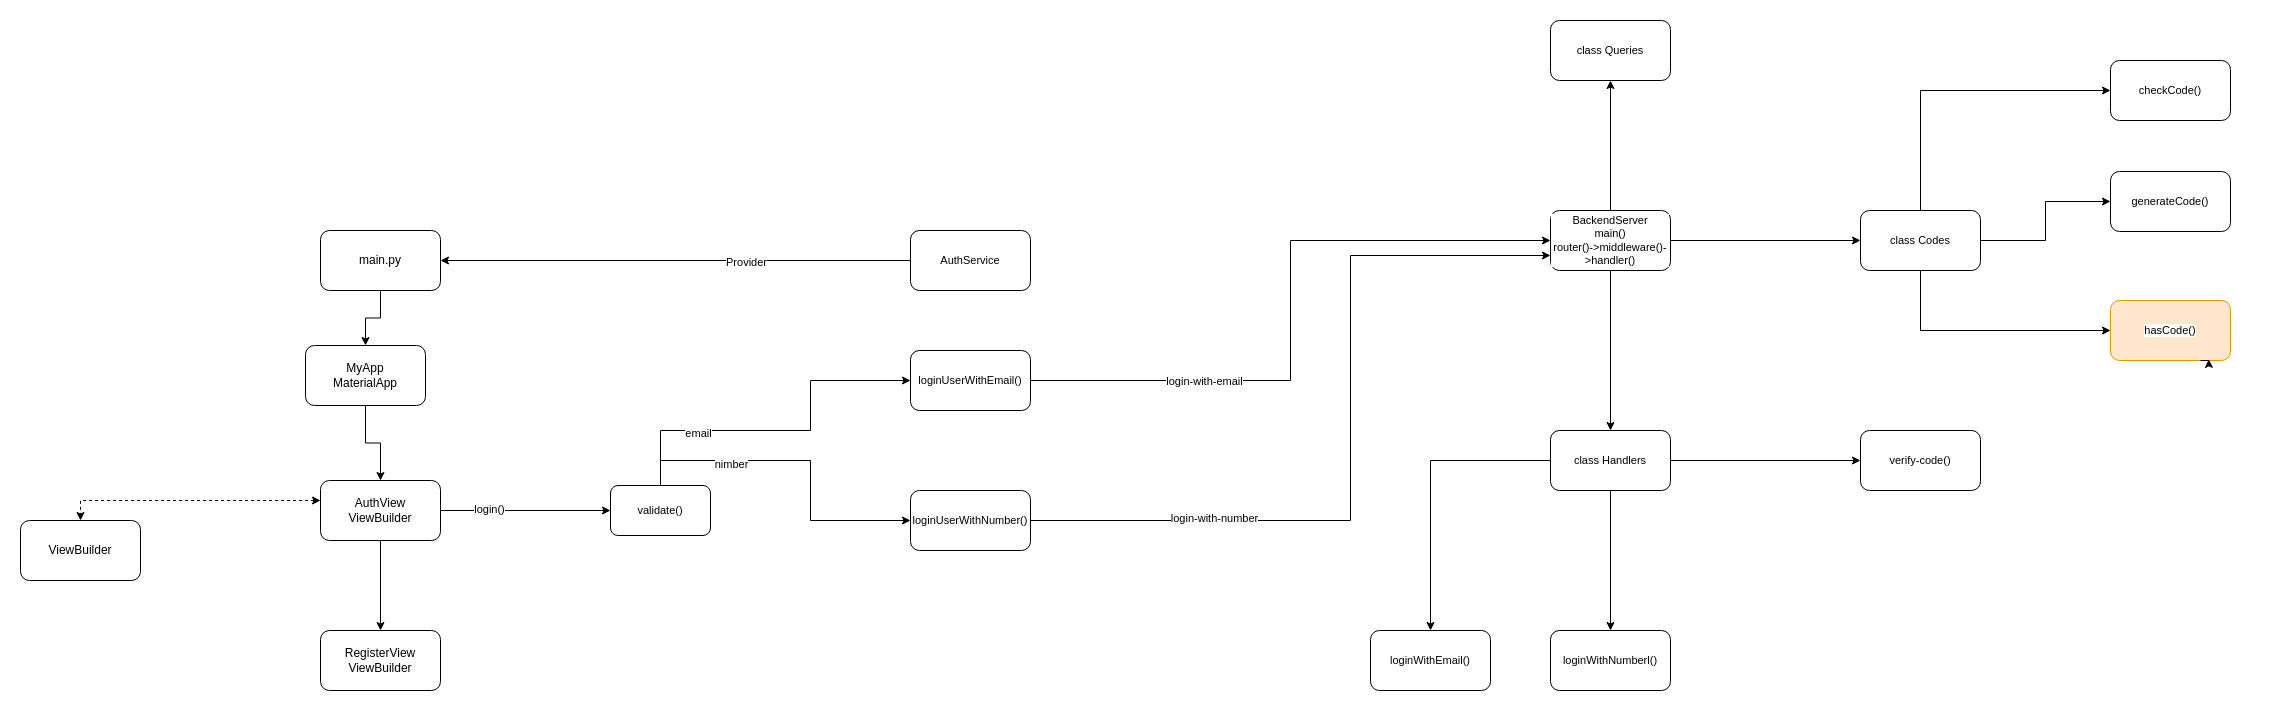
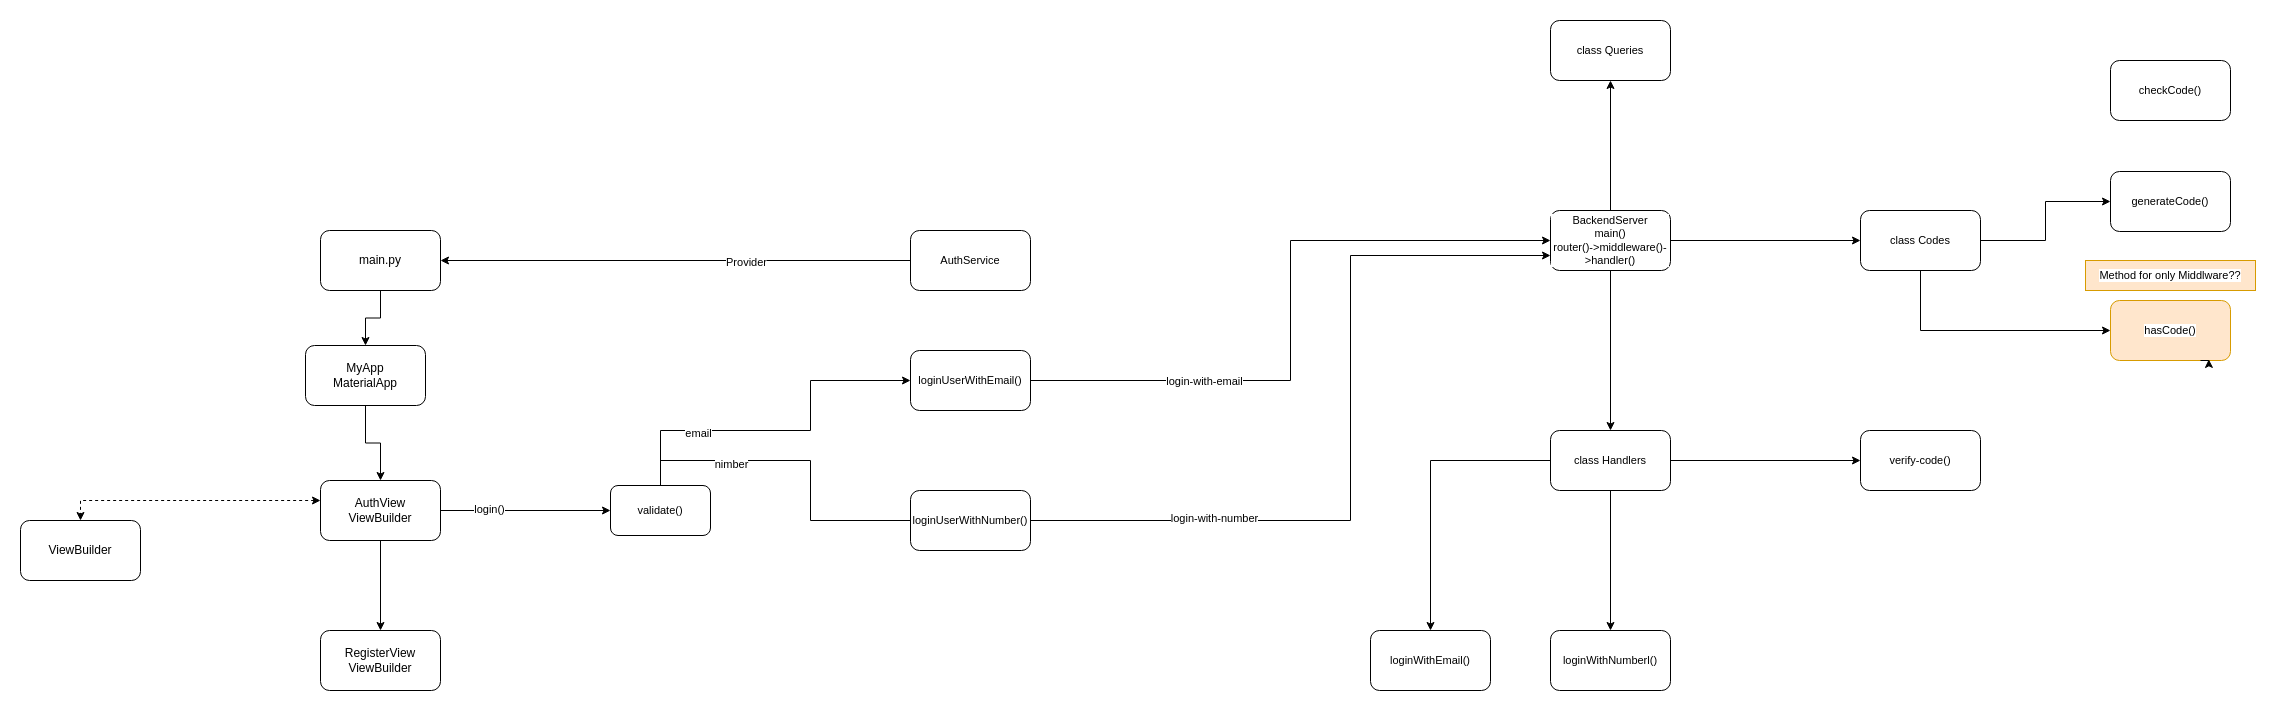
(1952, 91) -> none
none -> (2171, 276)
(902, 521) -> (905, 521)
